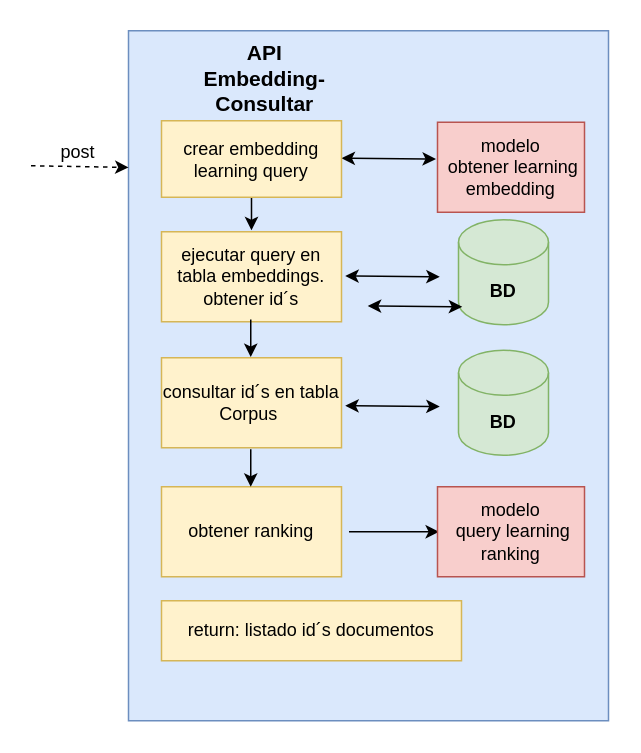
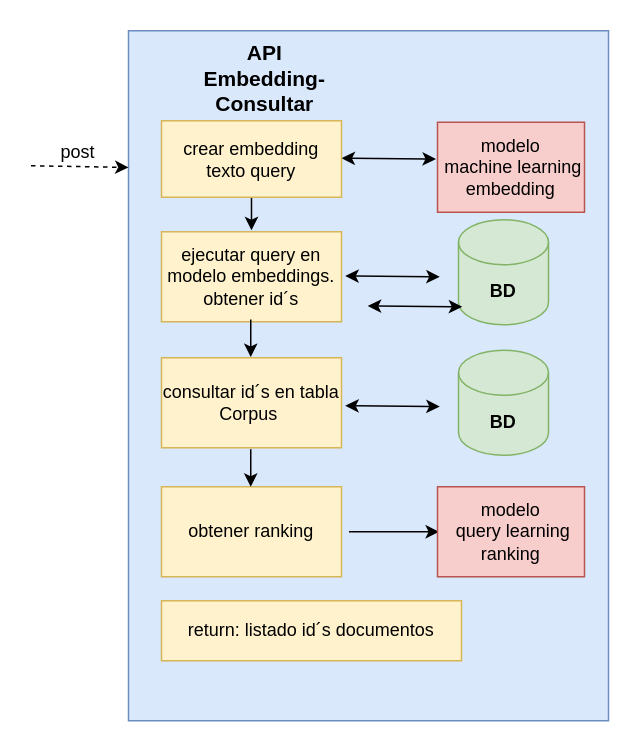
(251, 160) -> (251, 160)
(511, 167) -> (511, 167)
(251, 277) -> (251, 277)
